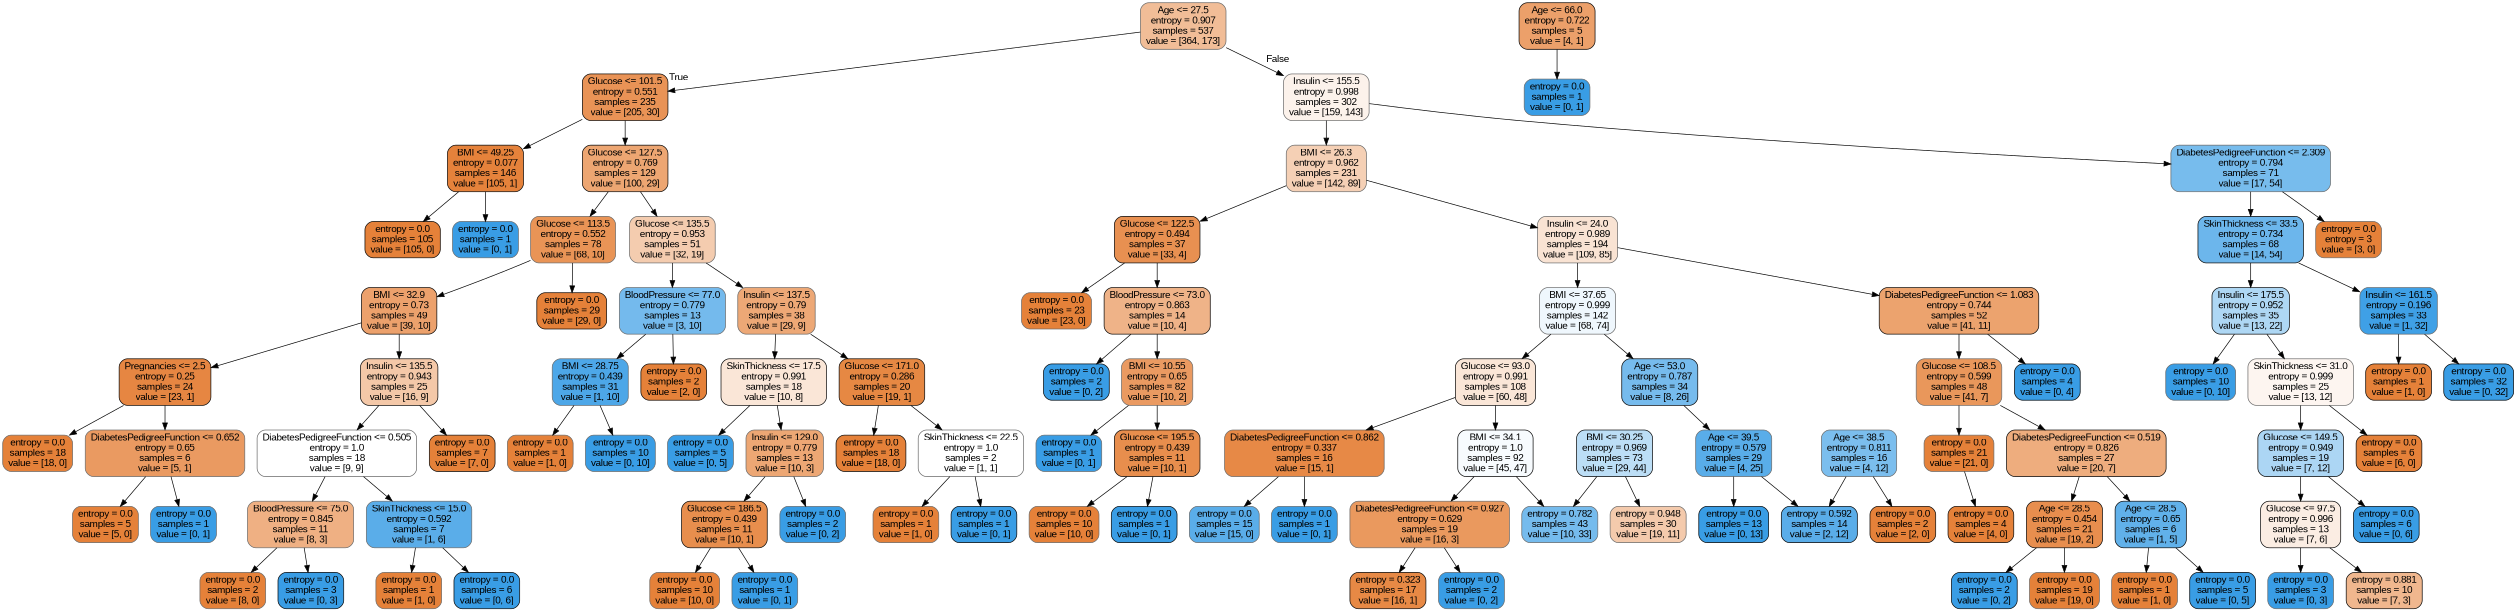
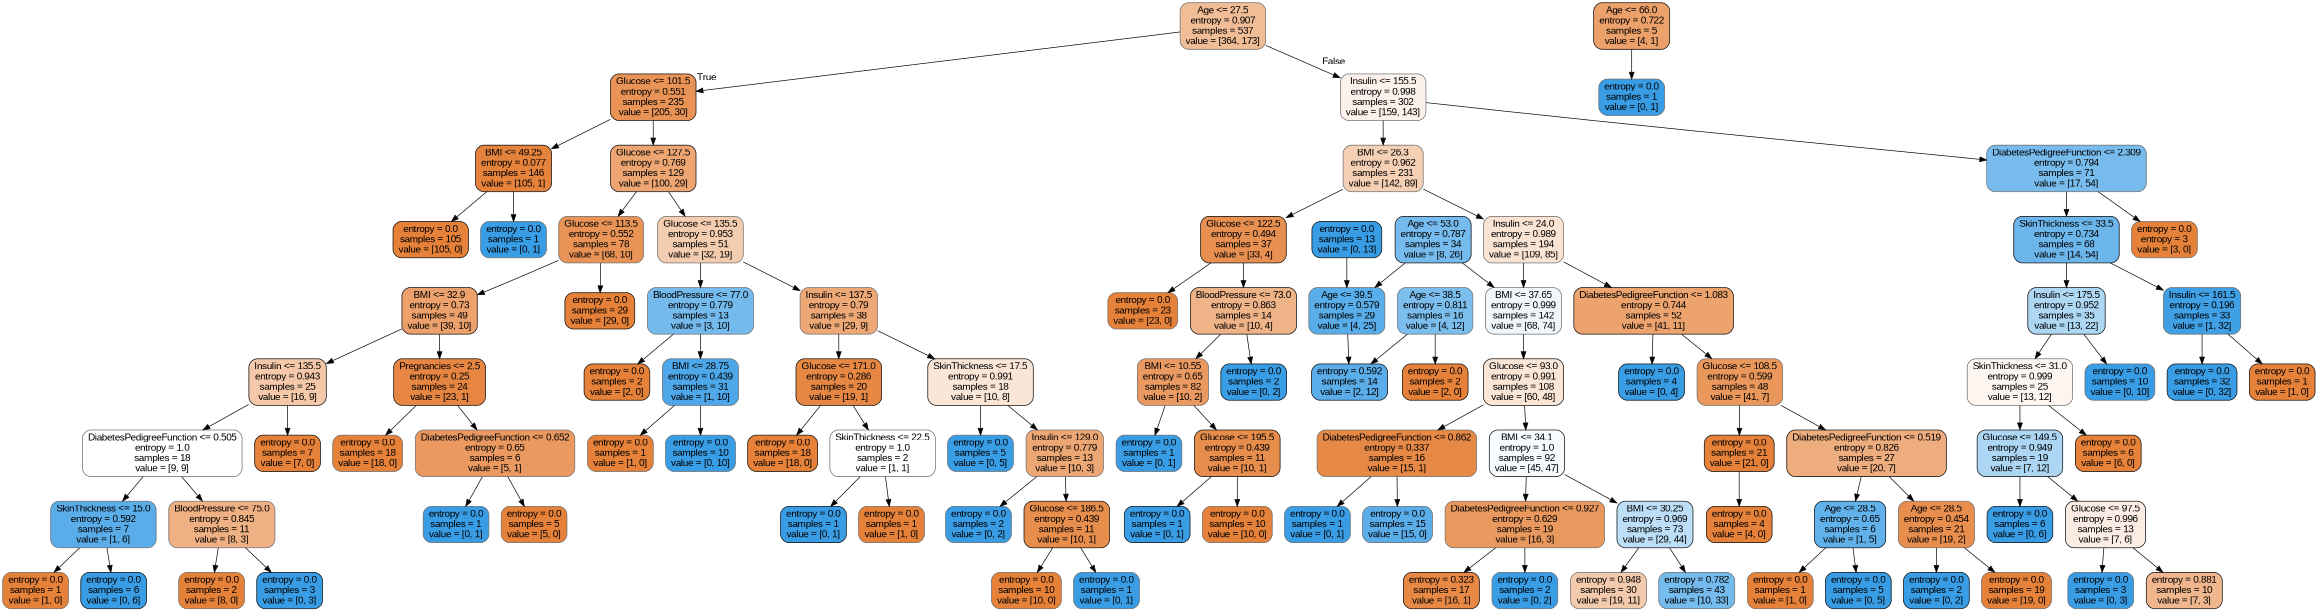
(1616, 344) -> (1475, 273)
(1959, 453) -> (1739, 453)
(1734, 488) -> (1347, 269)
(1528, 489) -> (1588, 487)
(2064, 524) -> (1936, 524)
